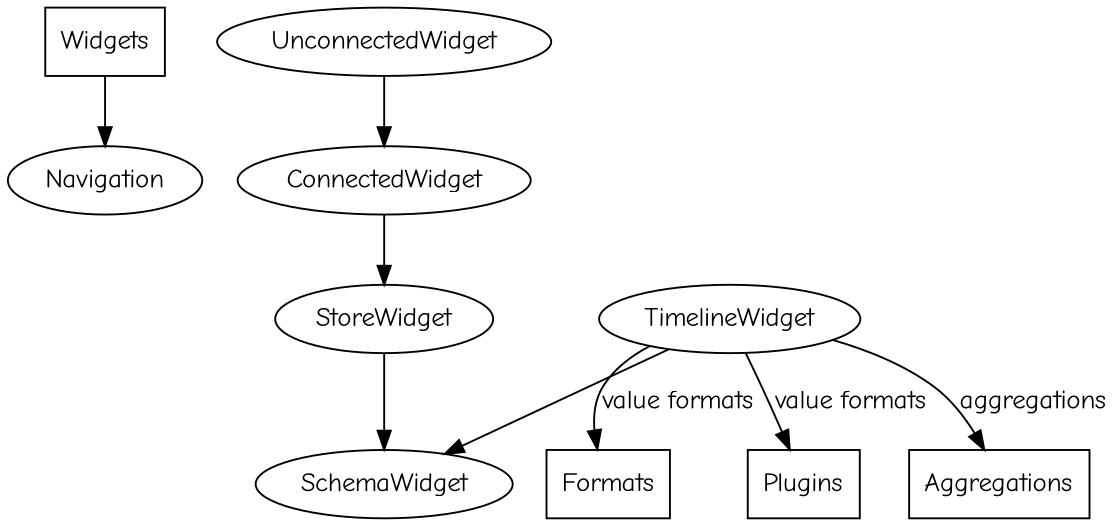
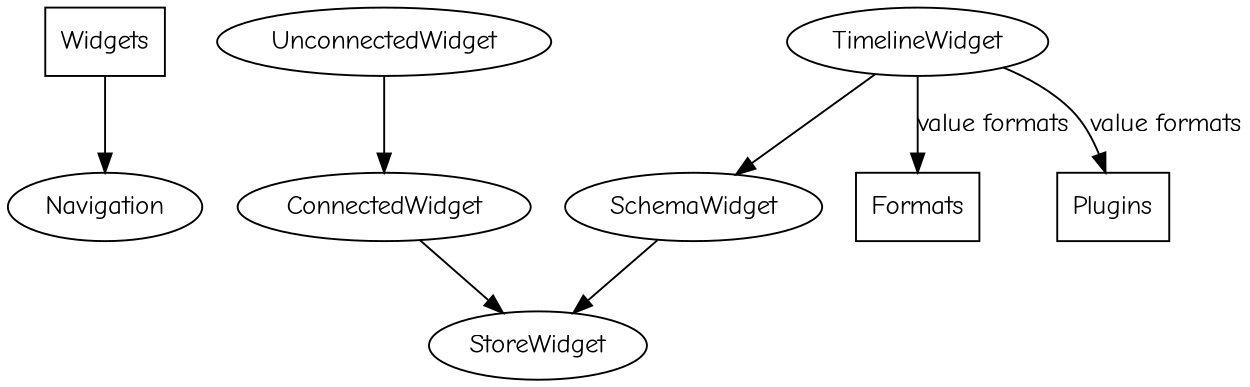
(384, 392) -> (623, 270)
(999, 484) -> none
